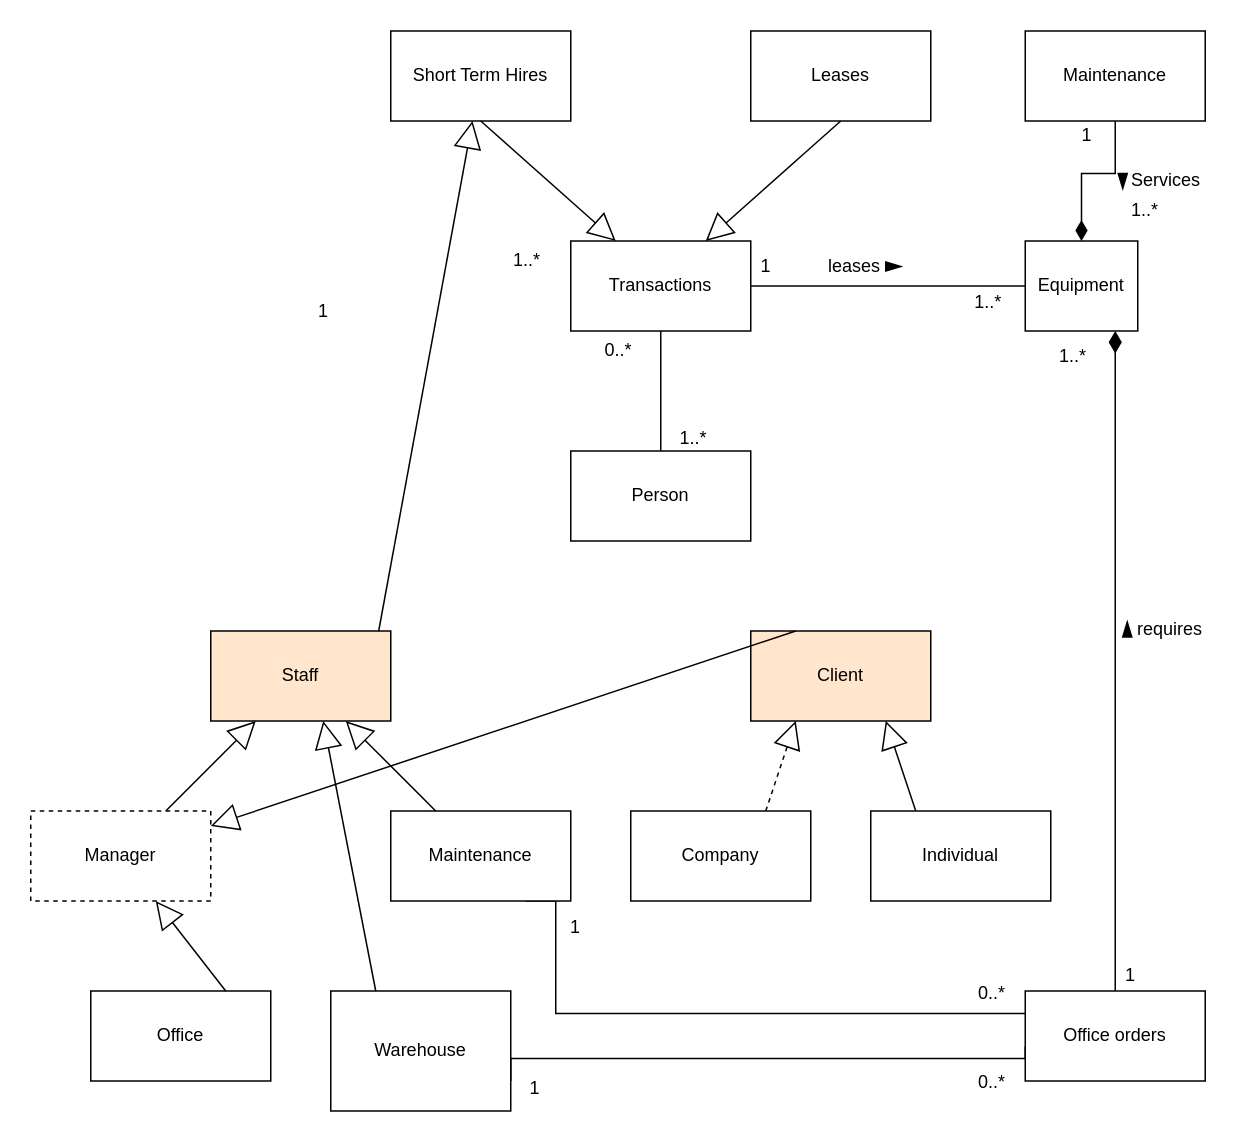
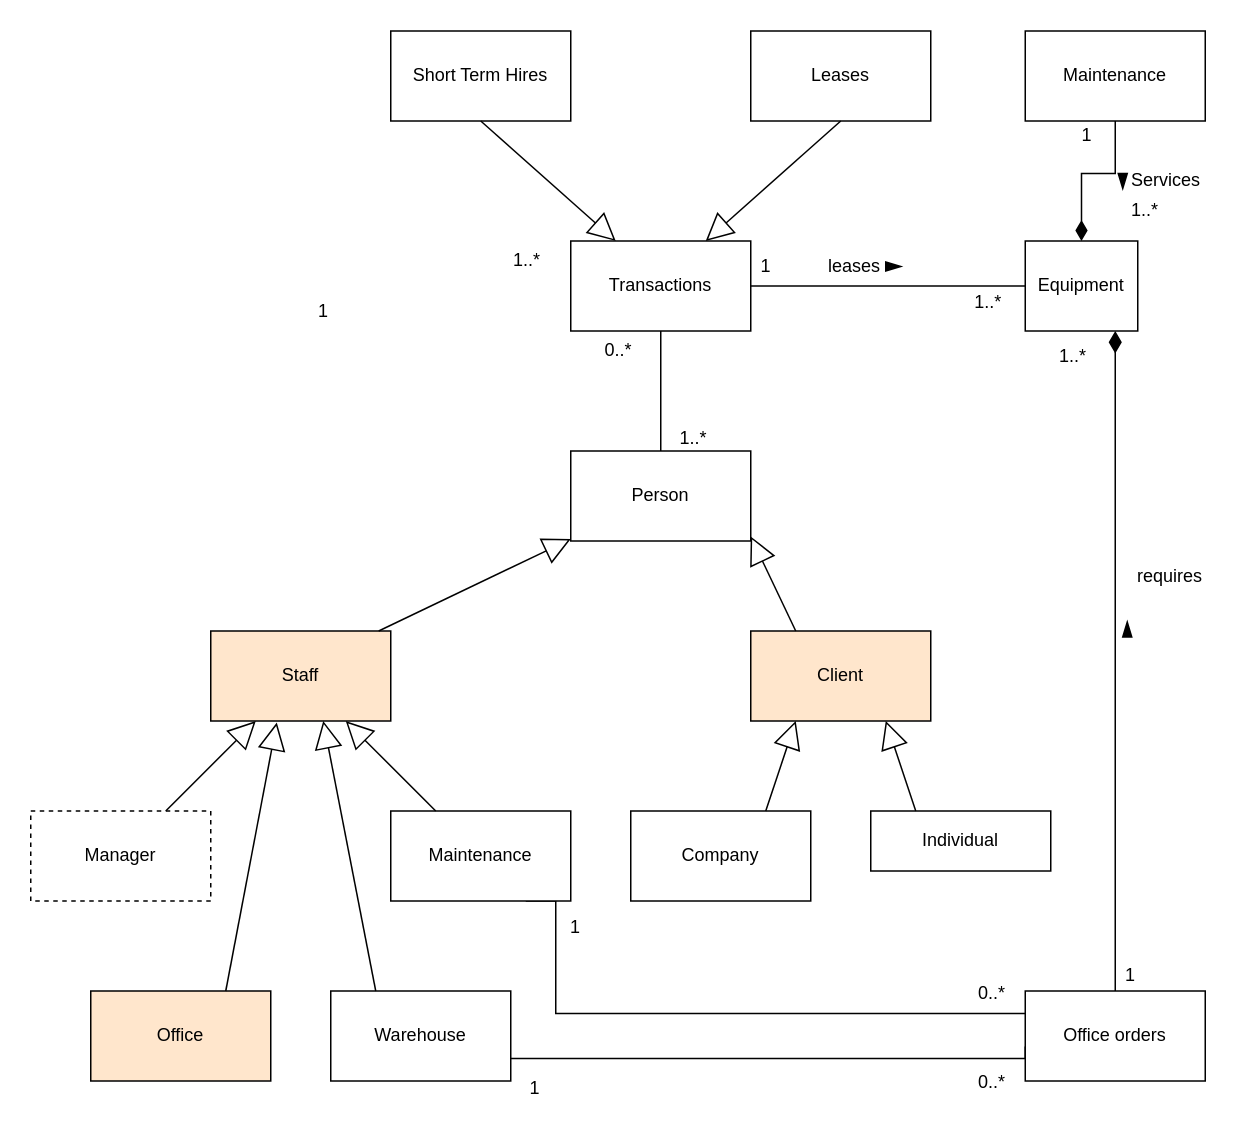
(423, 390) -> (462, 591)
(1180, 629) -> (1180, 577)
(517, 724) -> (779, 596)
(776, 779) -> (776, 779)
(961, 856) -> (961, 841)
(199, 956) -> (249, 870)
(181, 1036) -> (181, 1036)
(421, 1051) -> (421, 1036)
